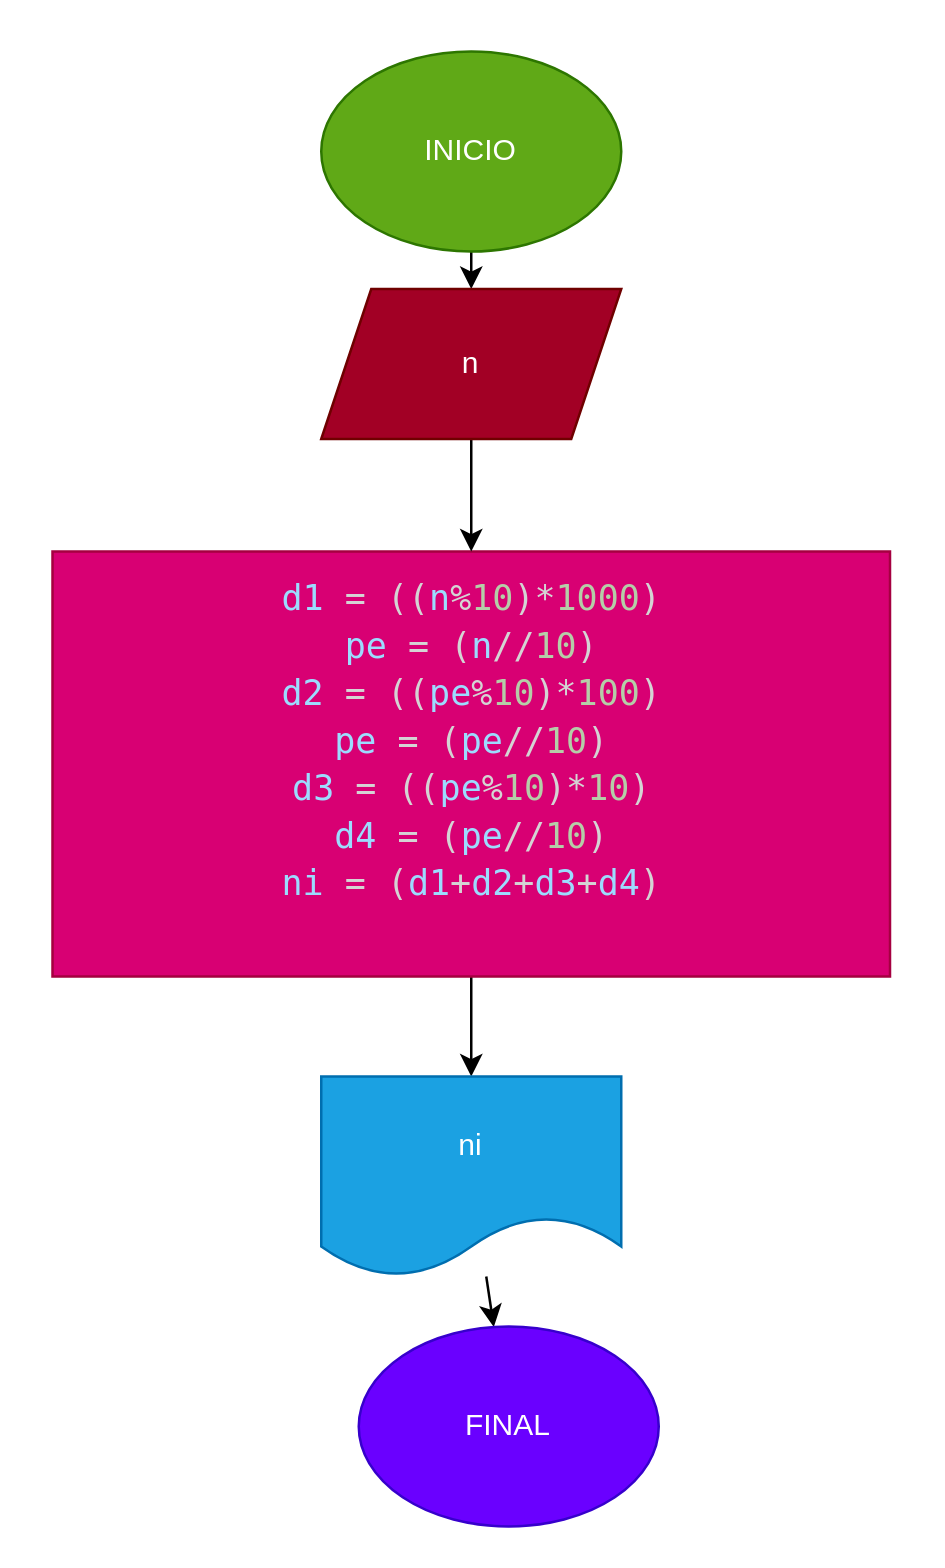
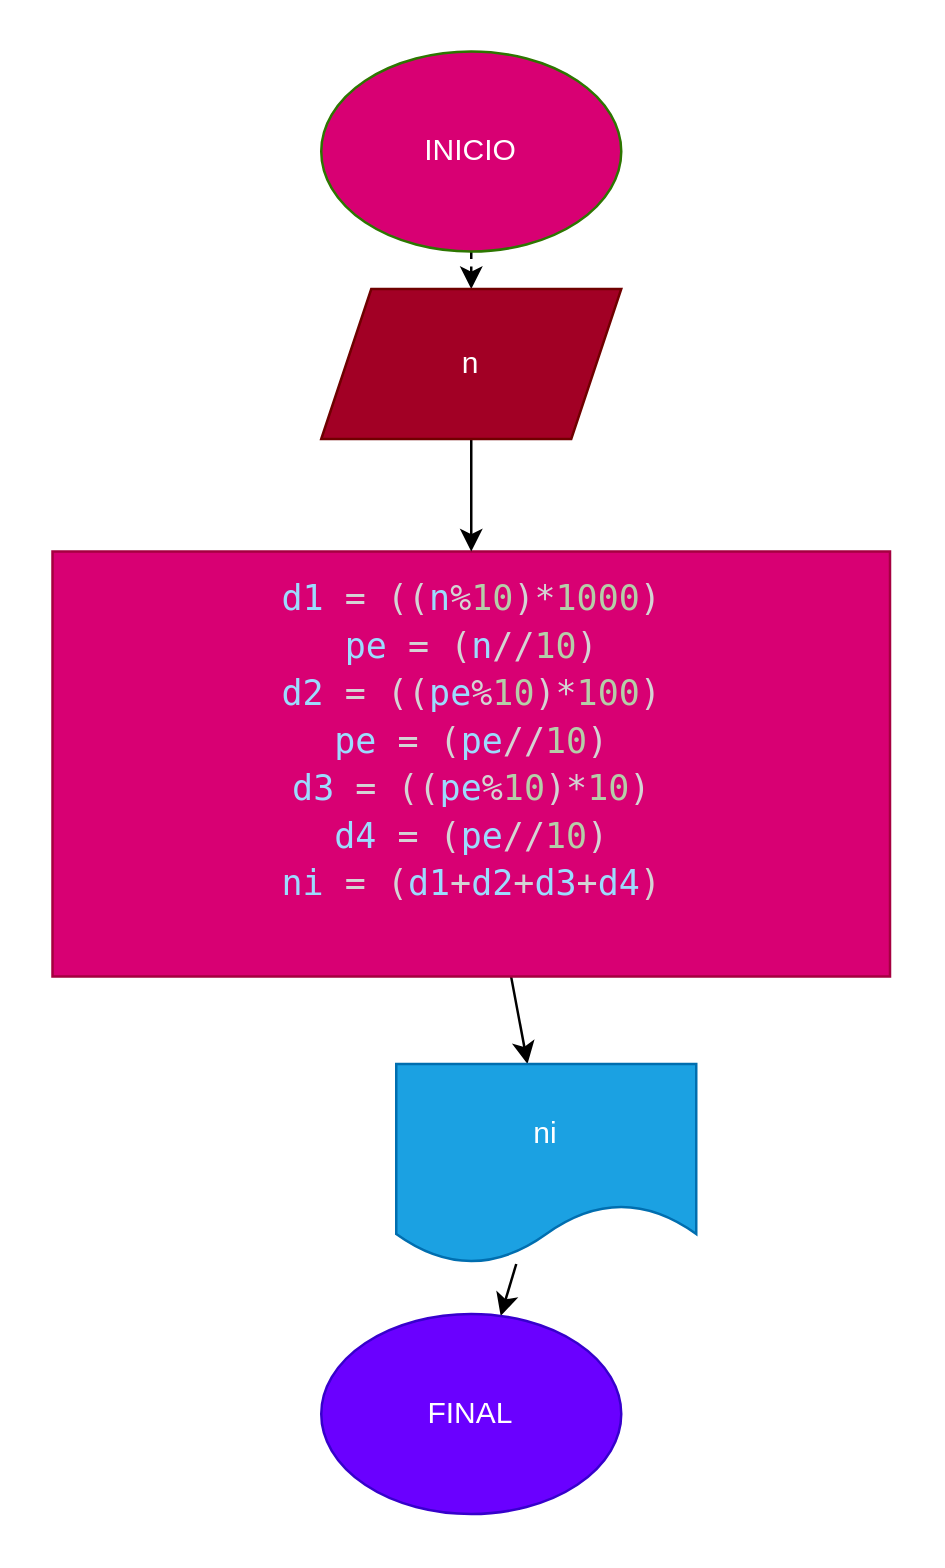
(471, 151) -> (471, 151)
(471, 258) -> (471, 258)
(471, 1176) -> (546, 1164)
(509, 1426) -> (471, 1414)
